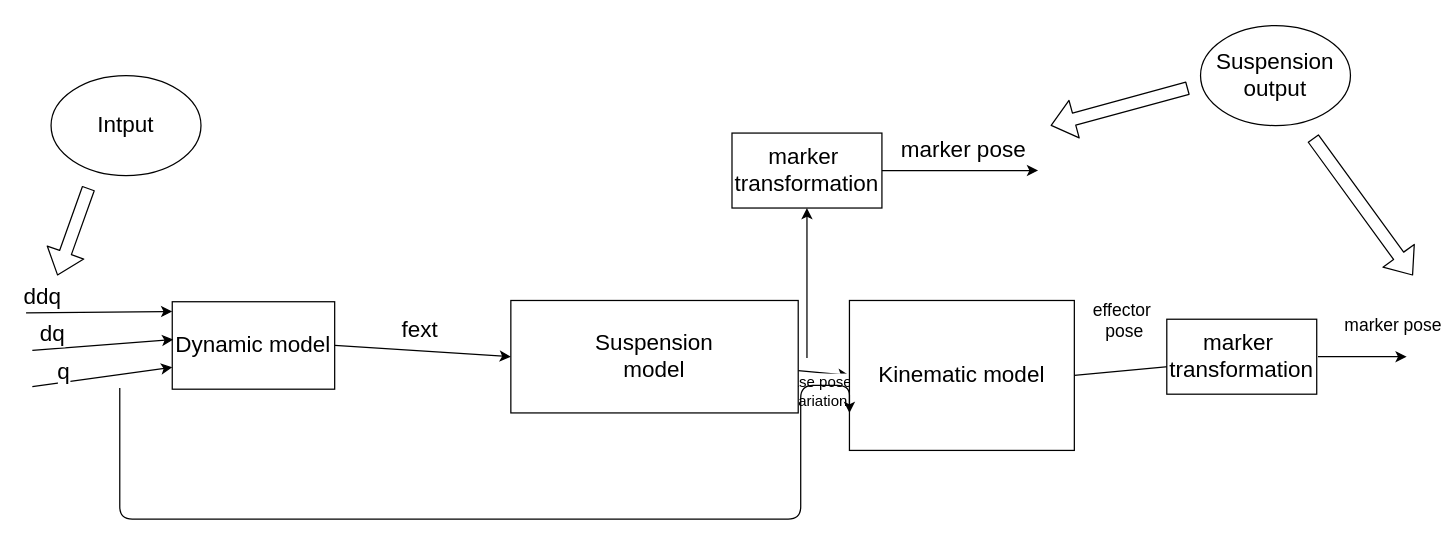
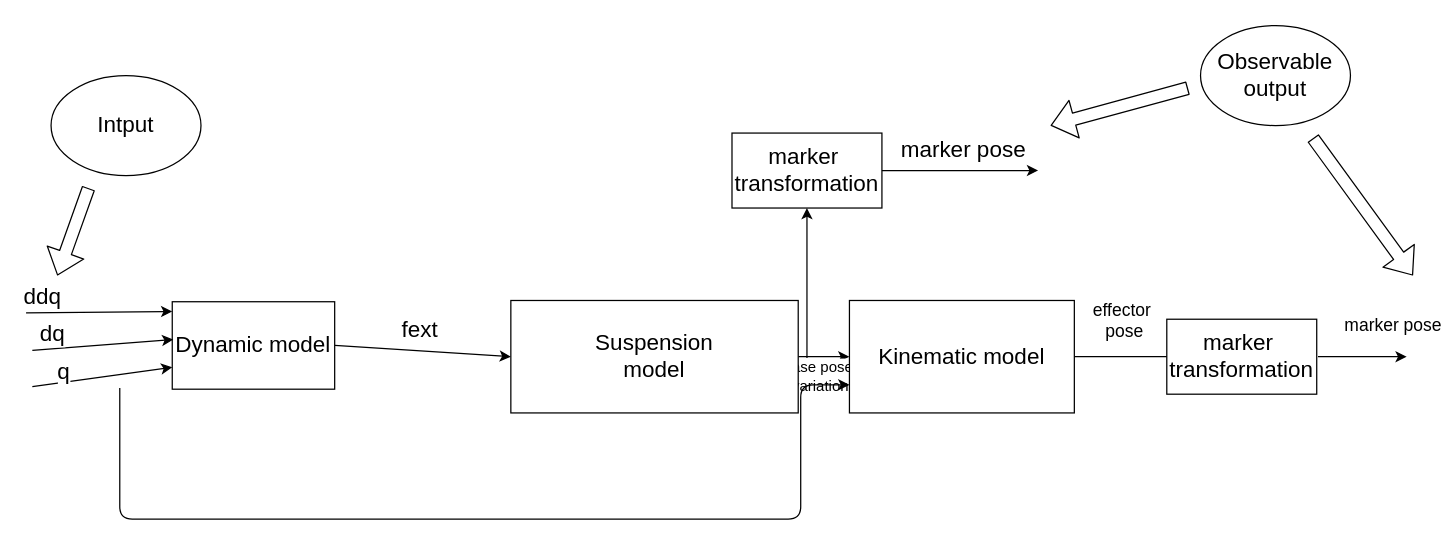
(1276, 76) -> (1276, 76)
(962, 376) -> (962, 357)
